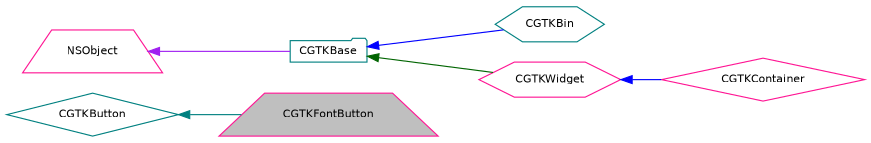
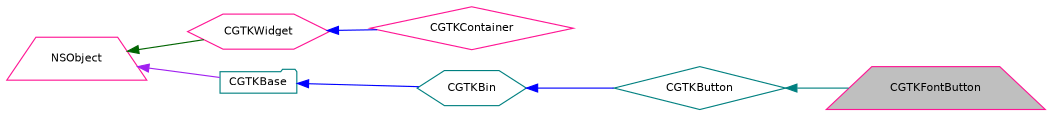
(436, 65) -> (171, 45)
none -> (576, 88)
